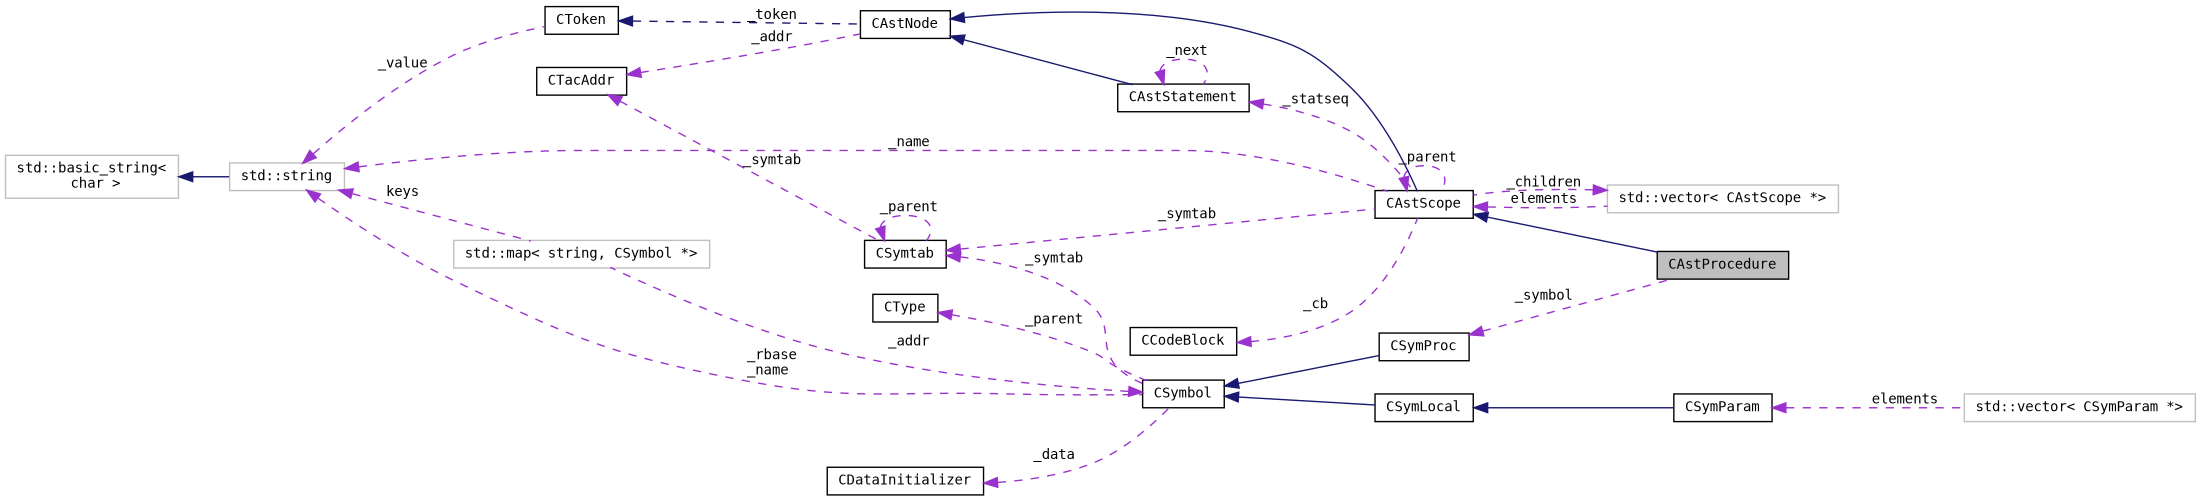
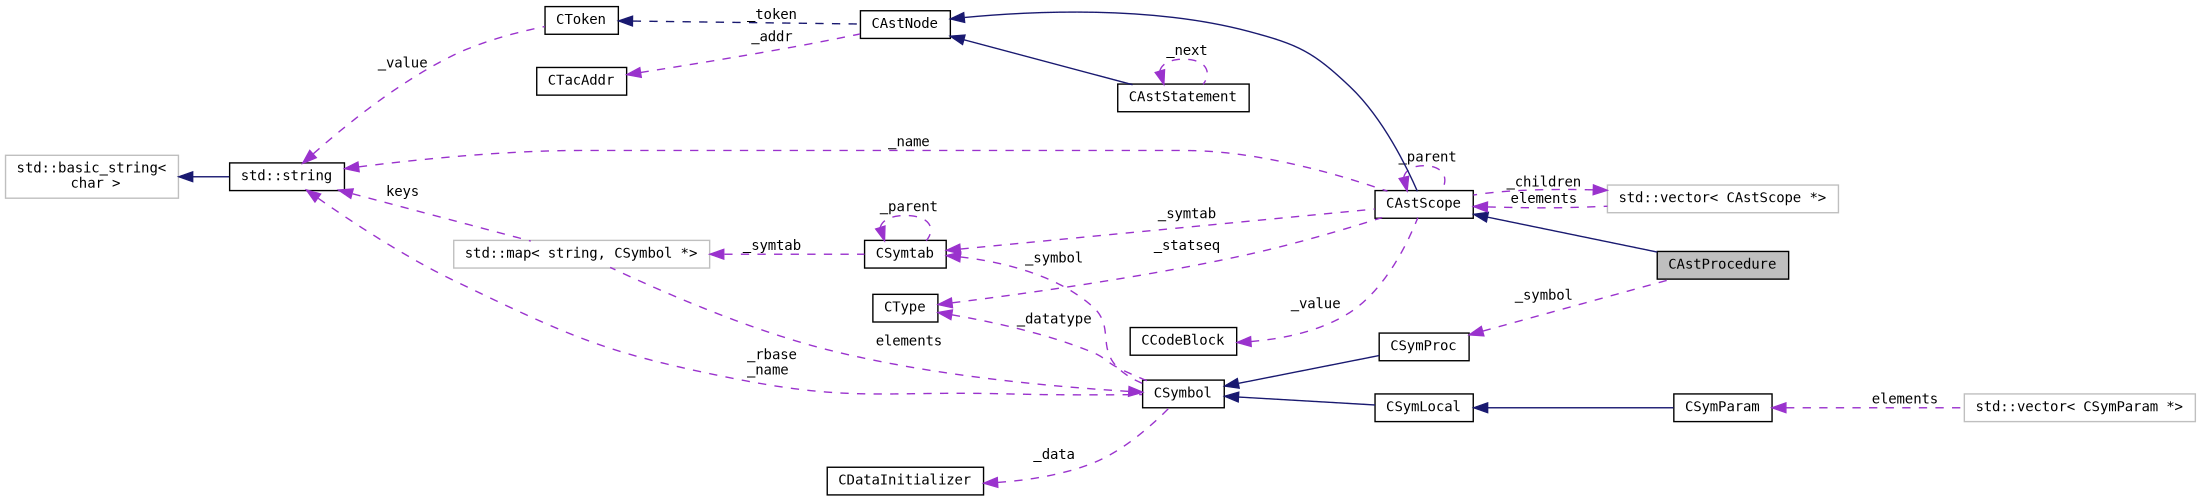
(1349, 130) -> (1169, 270)
(750, 171) -> (794, 254)
(287, 177) -> (287, 177)
(1051, 259) -> (1051, 259)
(1312, 305) -> (1312, 305)
(1051, 320) -> (1051, 320)
(905, 342) -> (905, 342)
